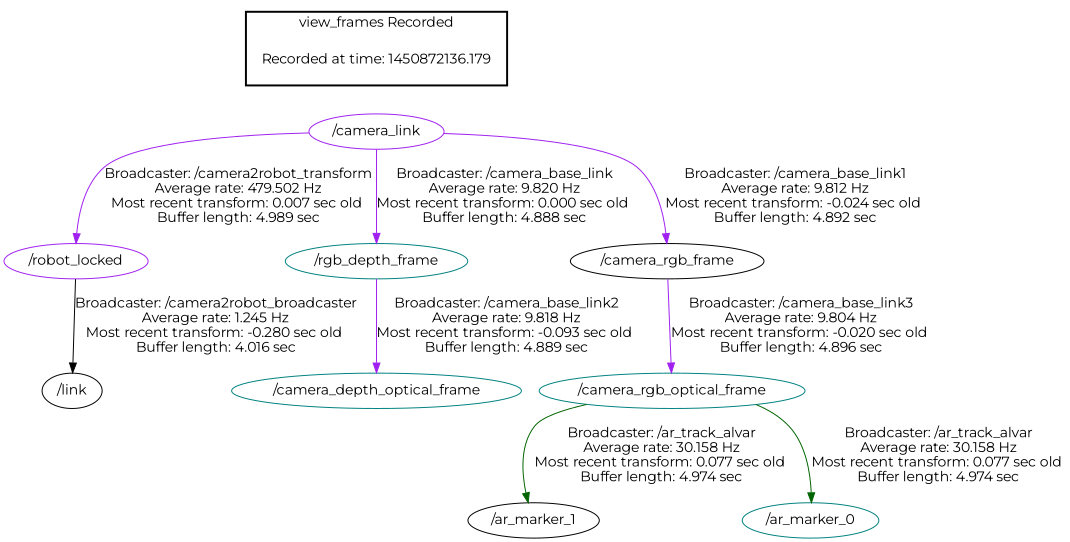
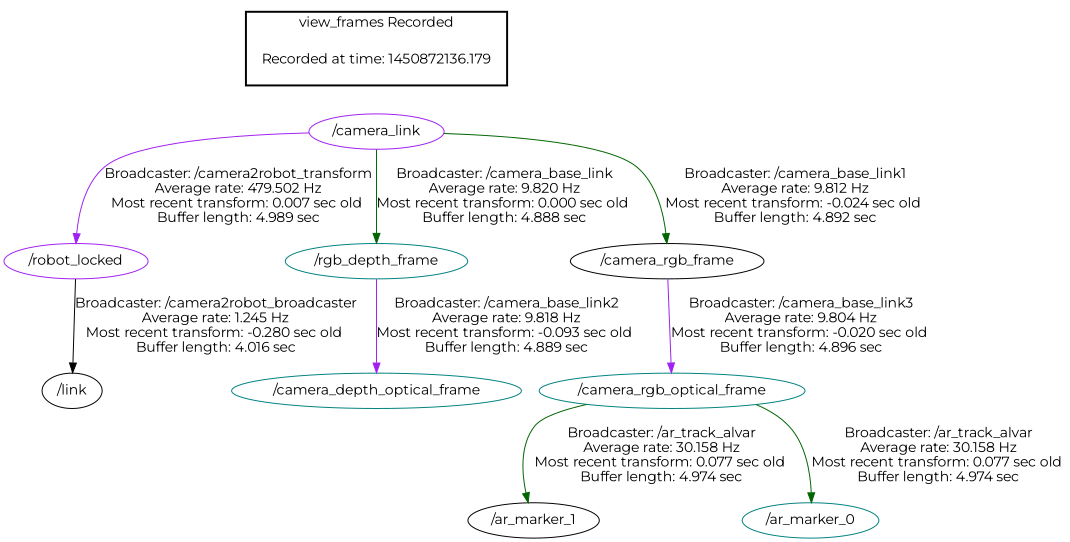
(579, 146) -> (579, 146)
(377, 191) -> (377, 191)
